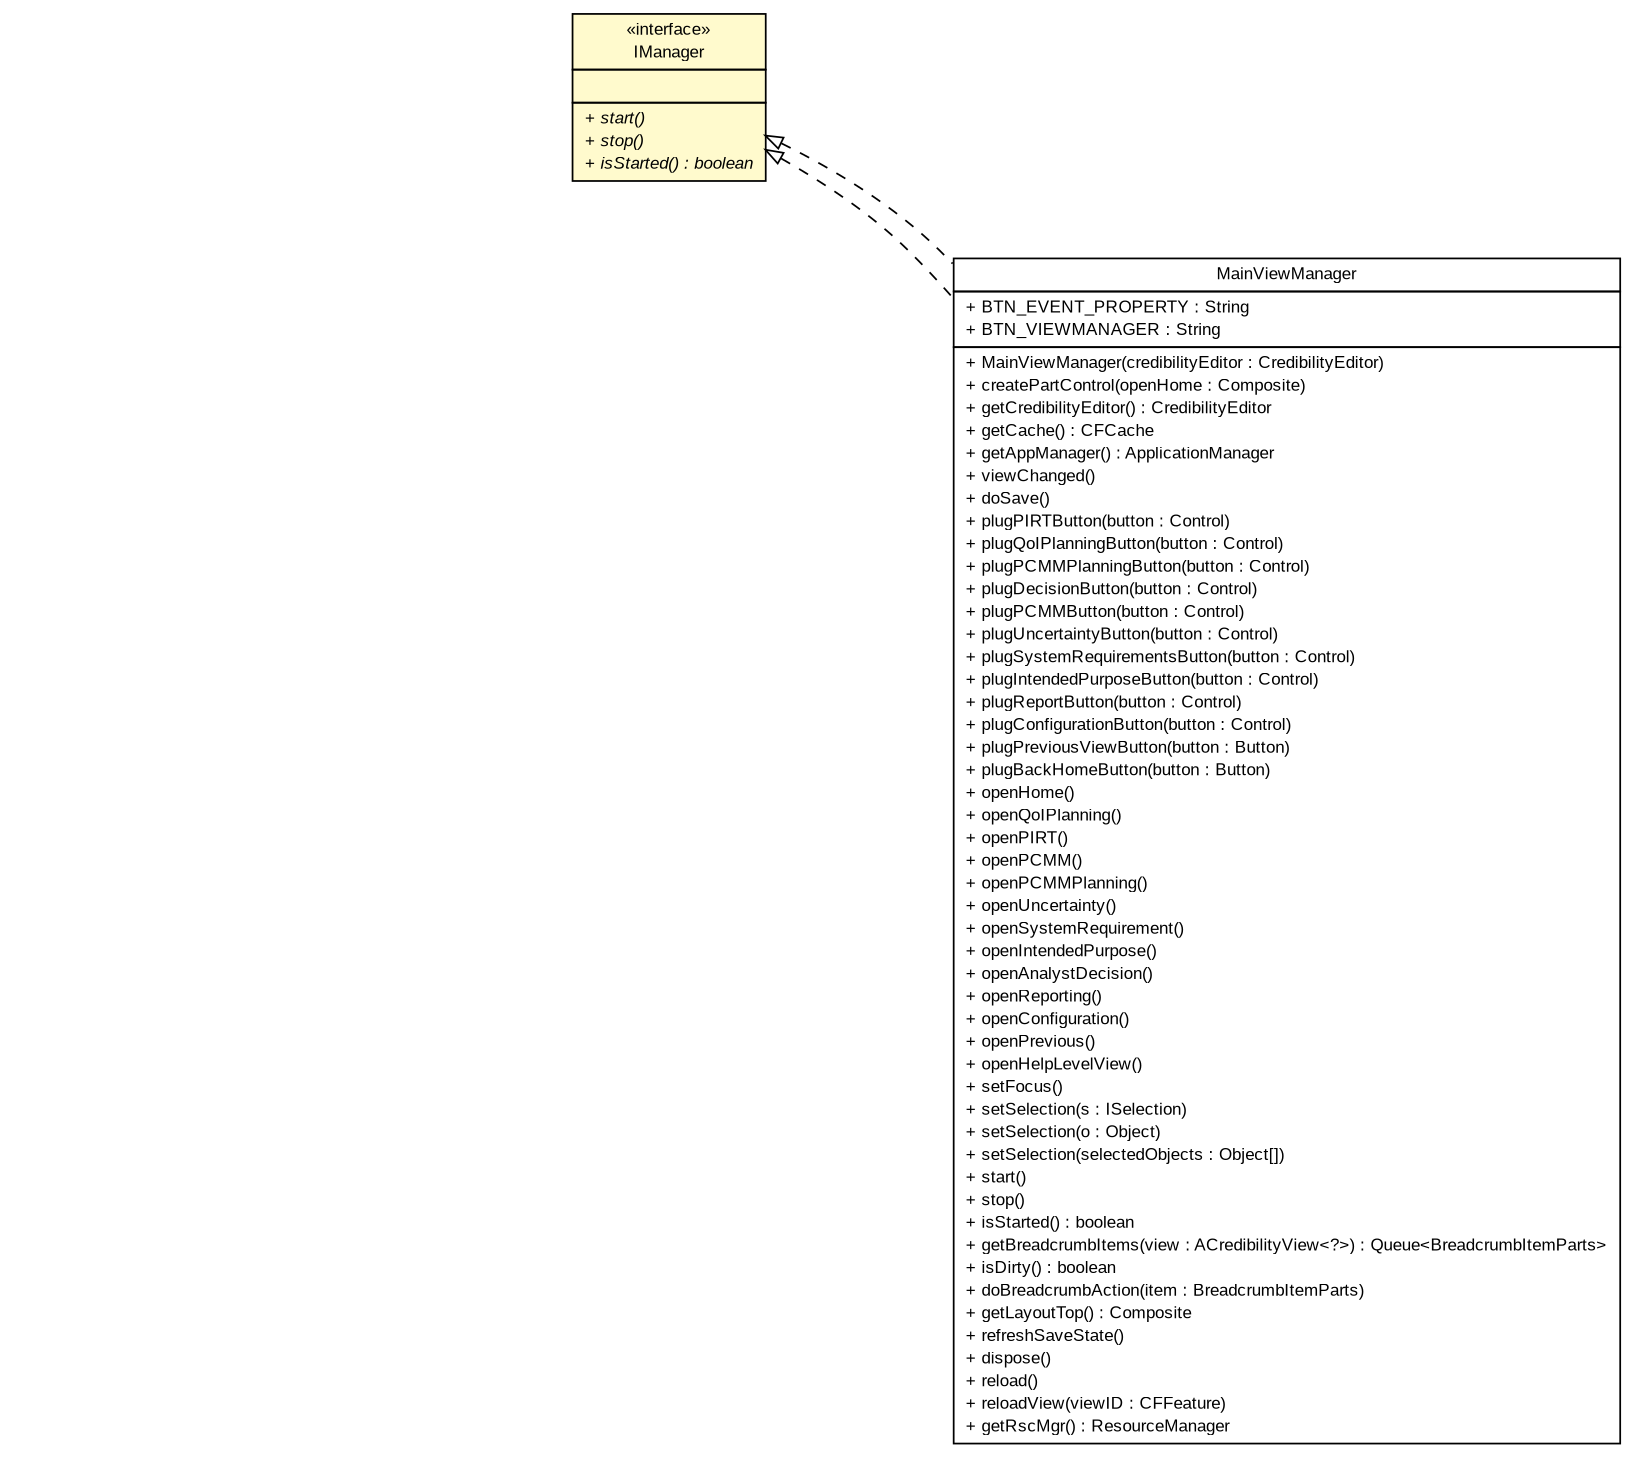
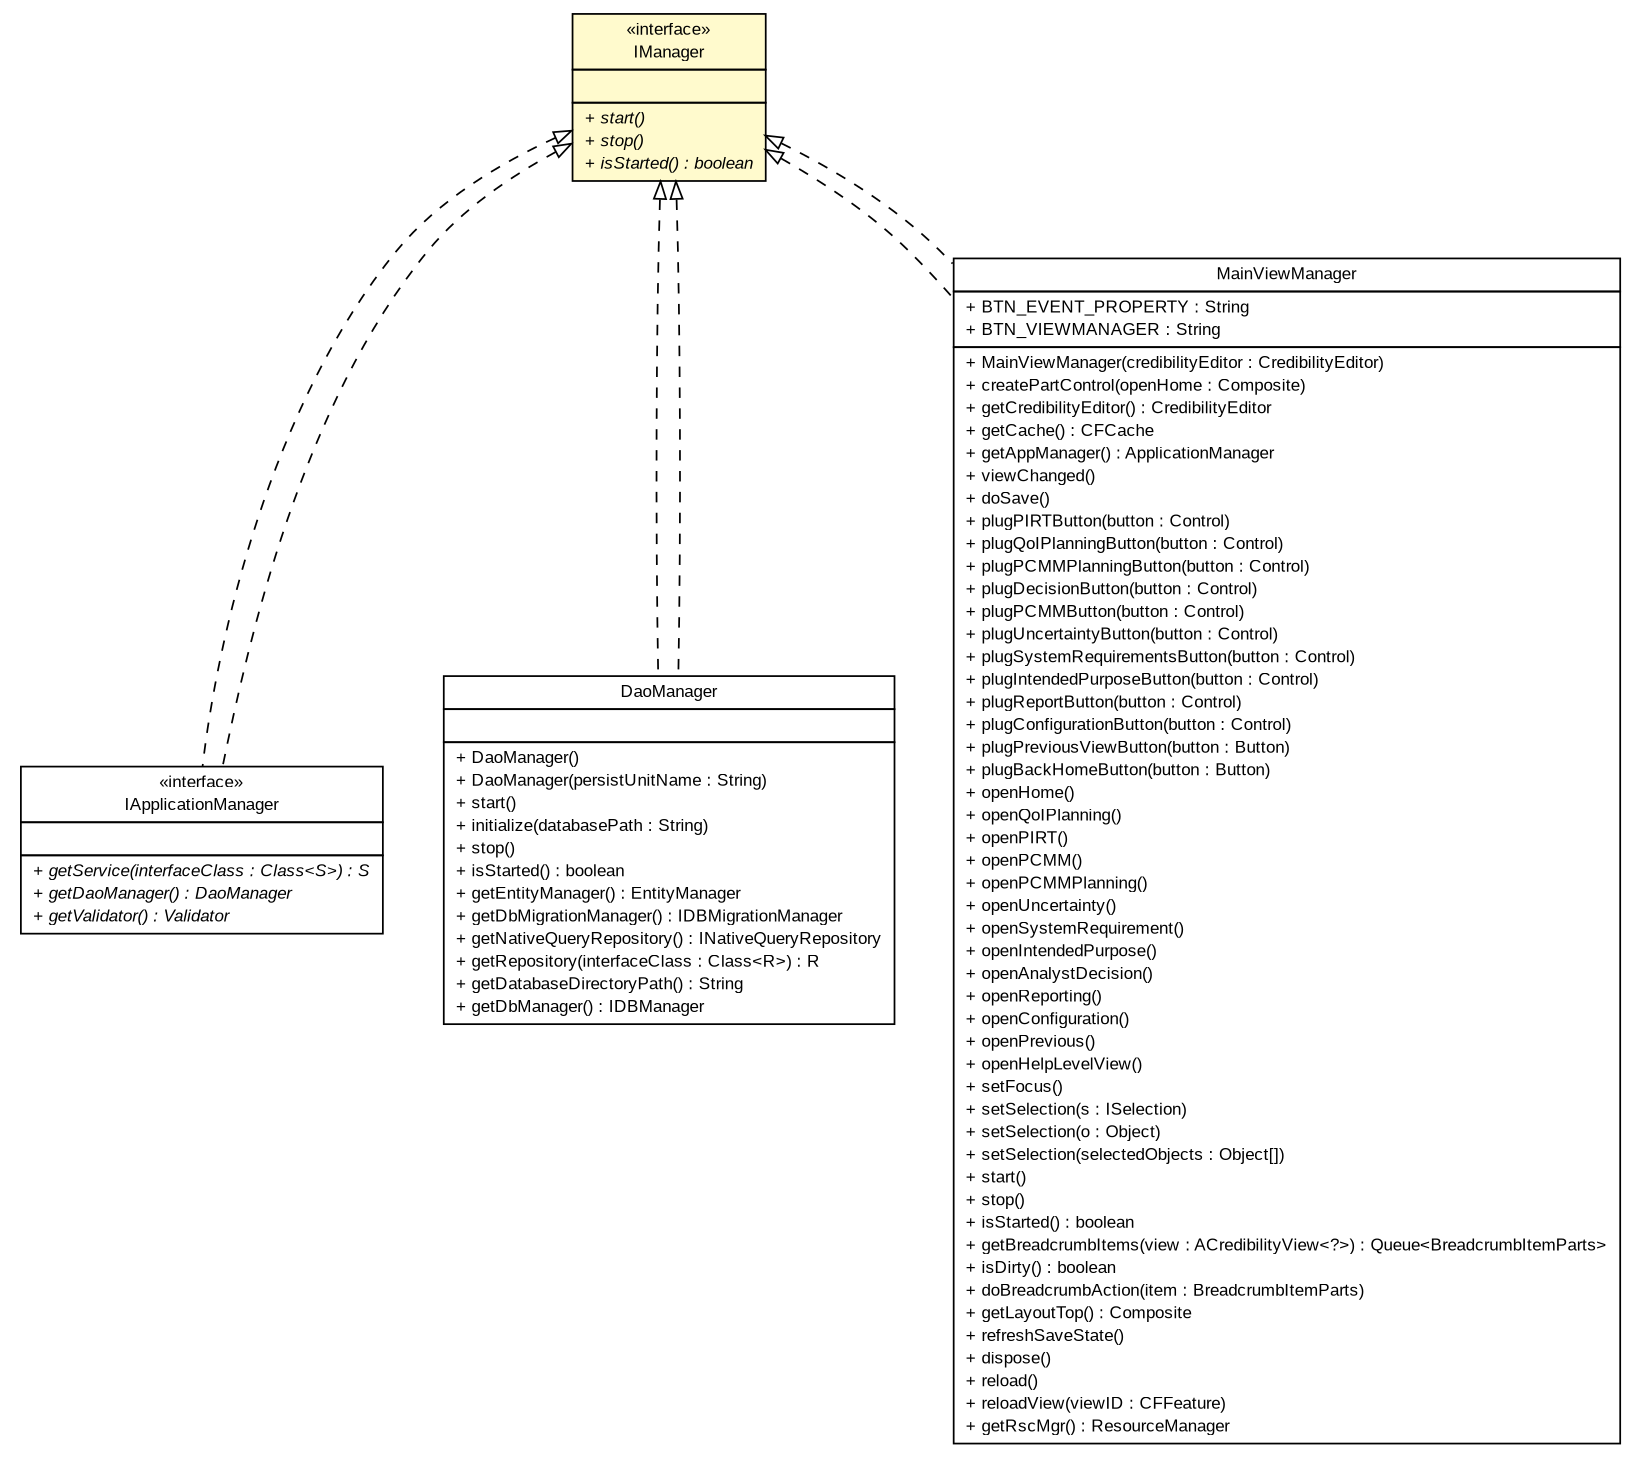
none -> (202, 850)
none -> (668, 850)
